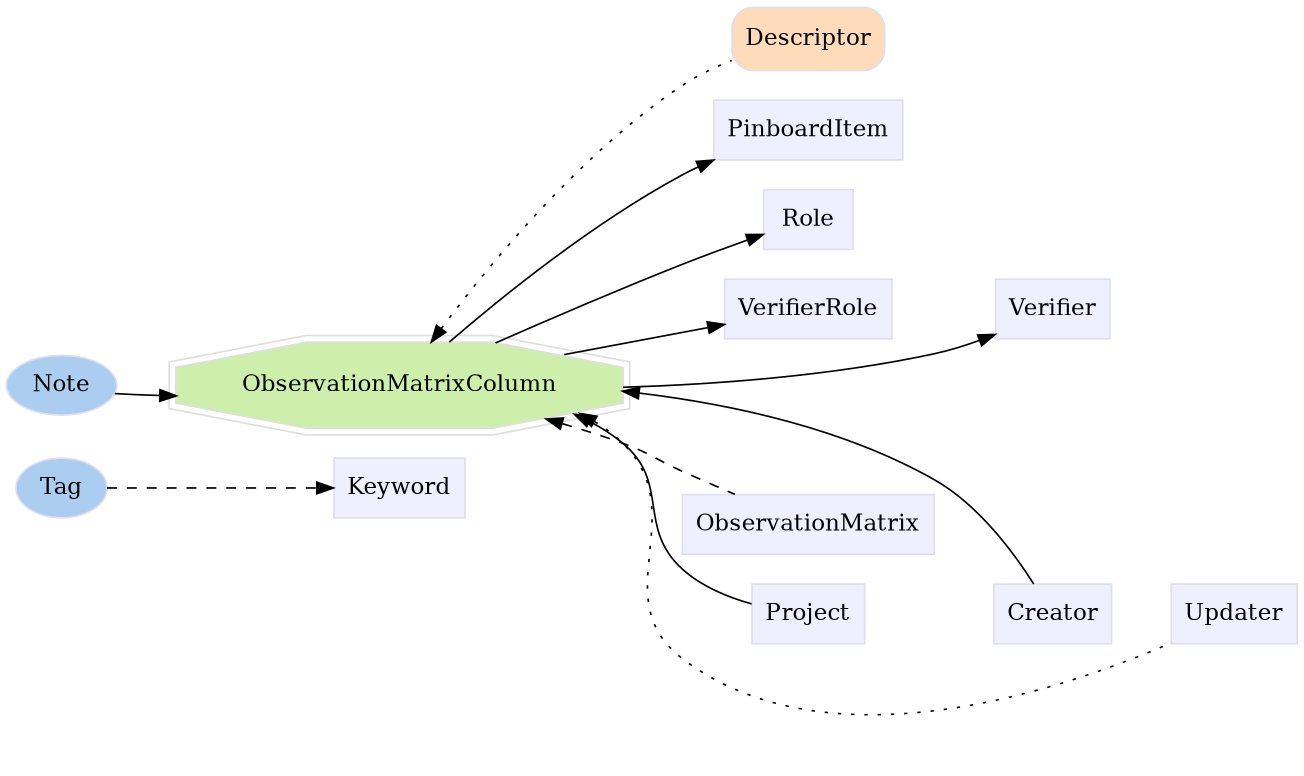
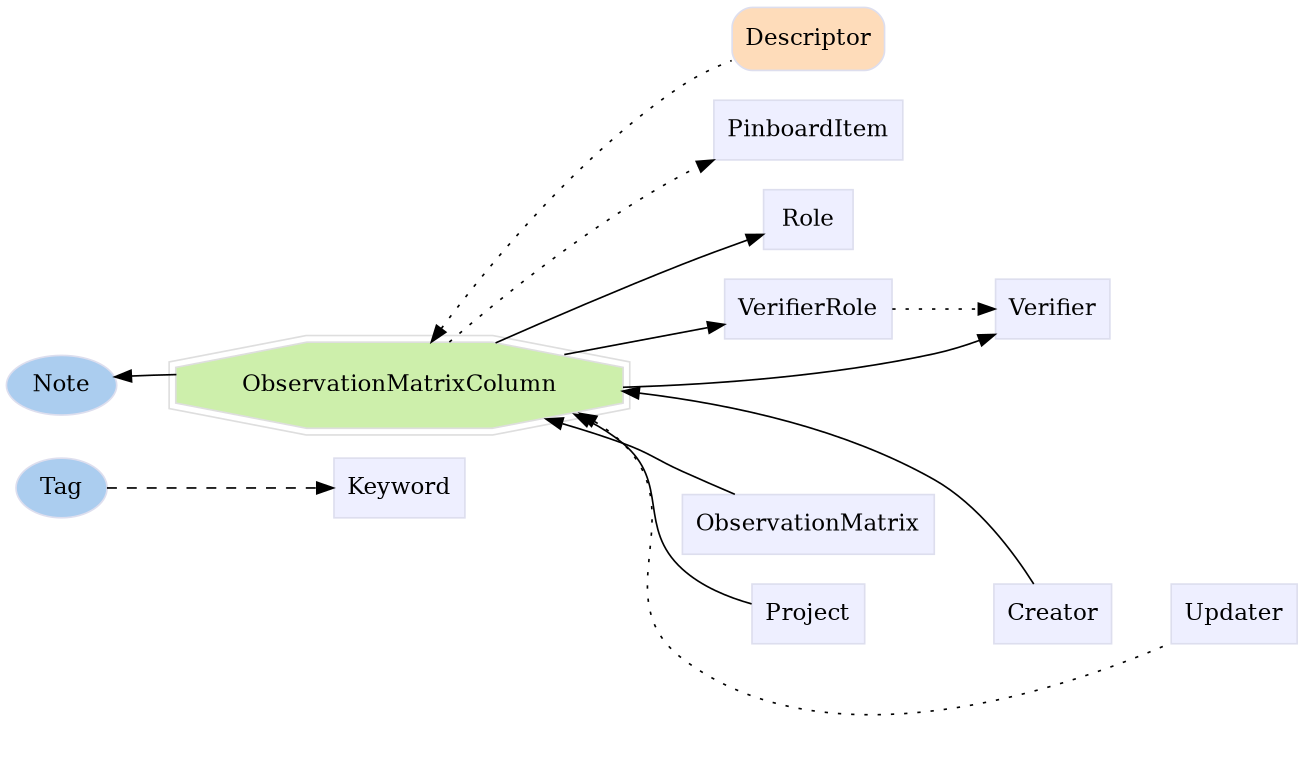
(569, 247) -> (569, 247)
none -> (935, 309)
(137, 395) -> (154, 375)
(650, 455) -> (650, 455)
